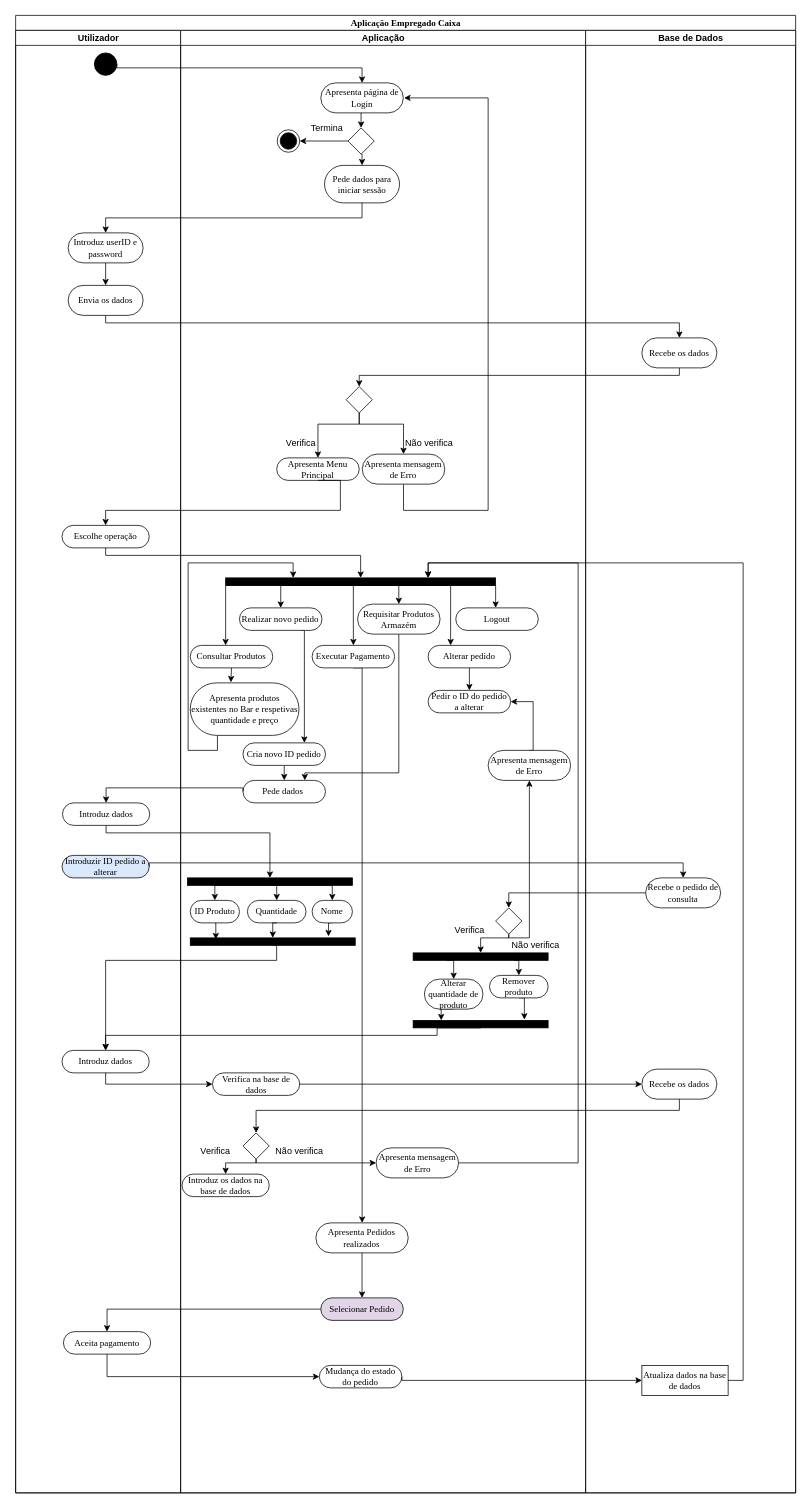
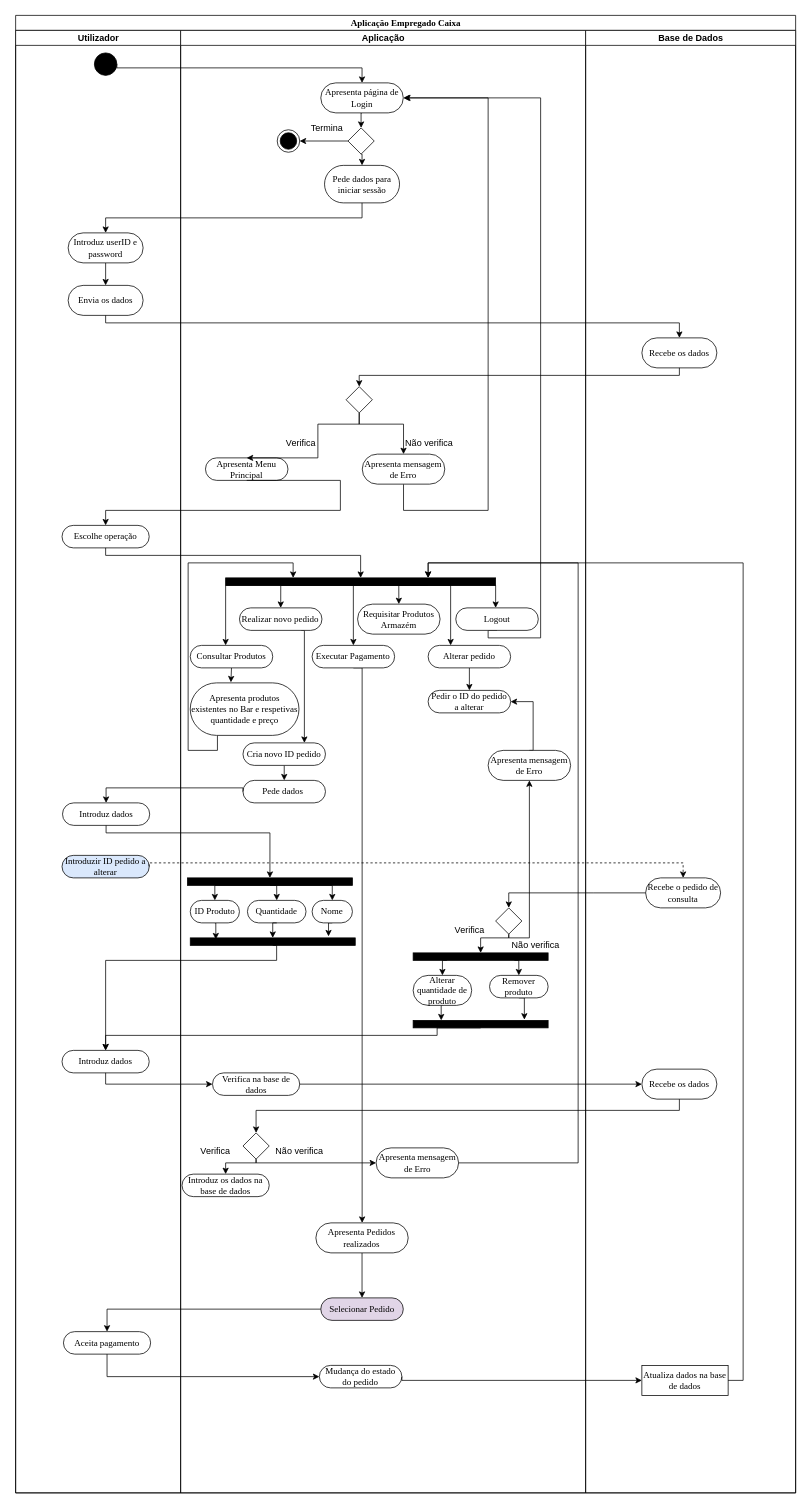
none -> (540, 373)
(318, 469) -> (246, 469)
(399, 705) -> none
(418, 863) -> (418, 863)
(453, 994) -> (442, 990)
